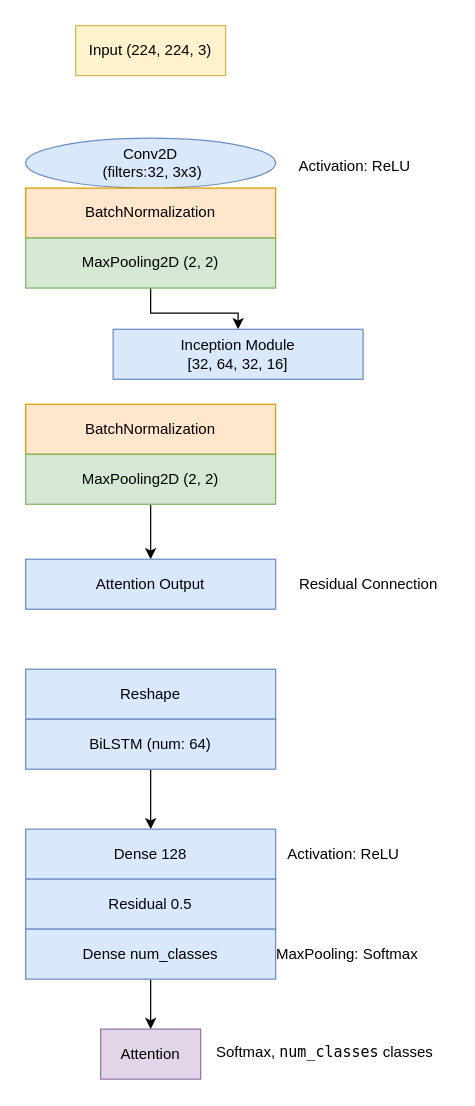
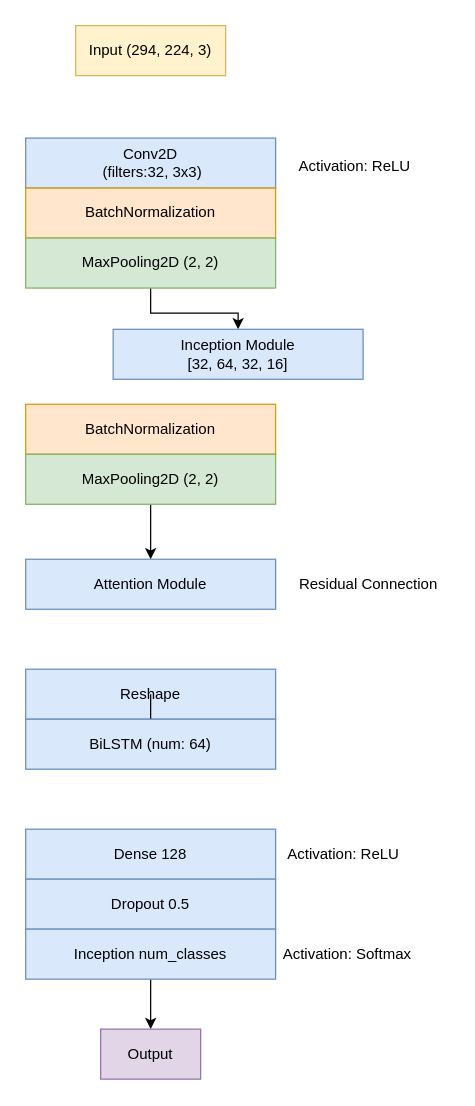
(151, 51) -> (151, 51)
(151, 163) -> (151, 163)
(151, 584) -> (151, 584)
(151, 795) -> (151, 694)
(151, 904) -> (151, 904)
(151, 954) -> (151, 954)
(348, 954) -> (348, 954)
(324, 1053) -> none
(151, 1054) -> (151, 1054)
